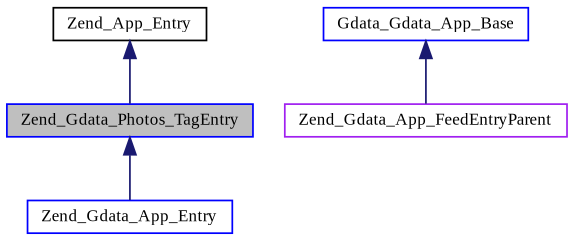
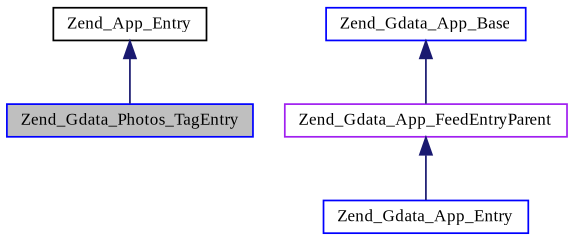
(426, 24) -> (426, 24)
(130, 178) -> (426, 178)
